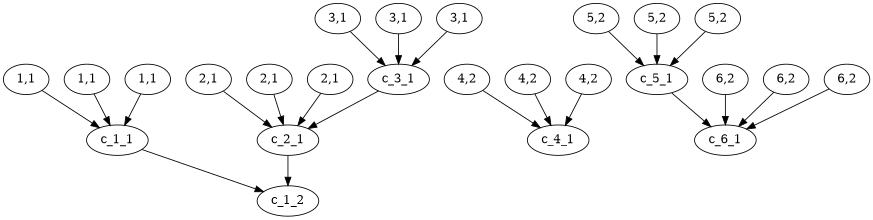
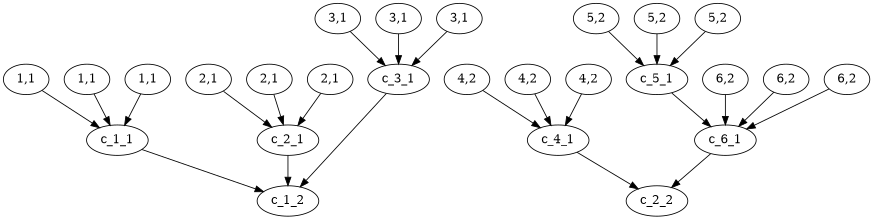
(347, 108) -> (346, 137)
none -> (657, 201)
